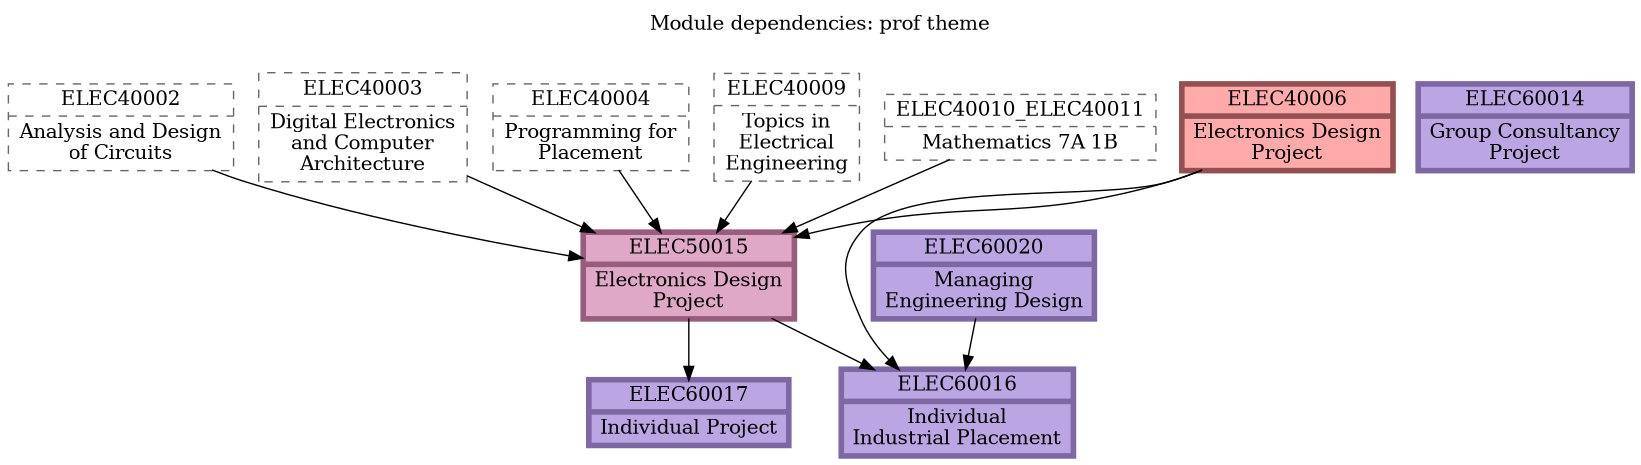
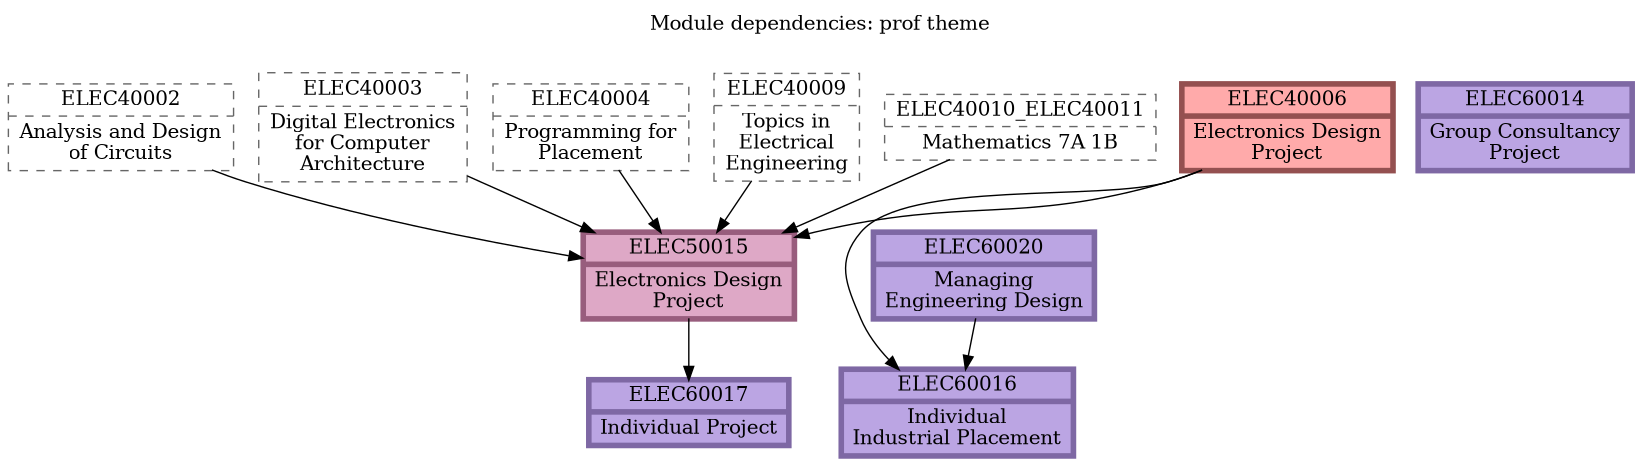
(363, 143) -> (363, 143)
(817, 341) -> none
